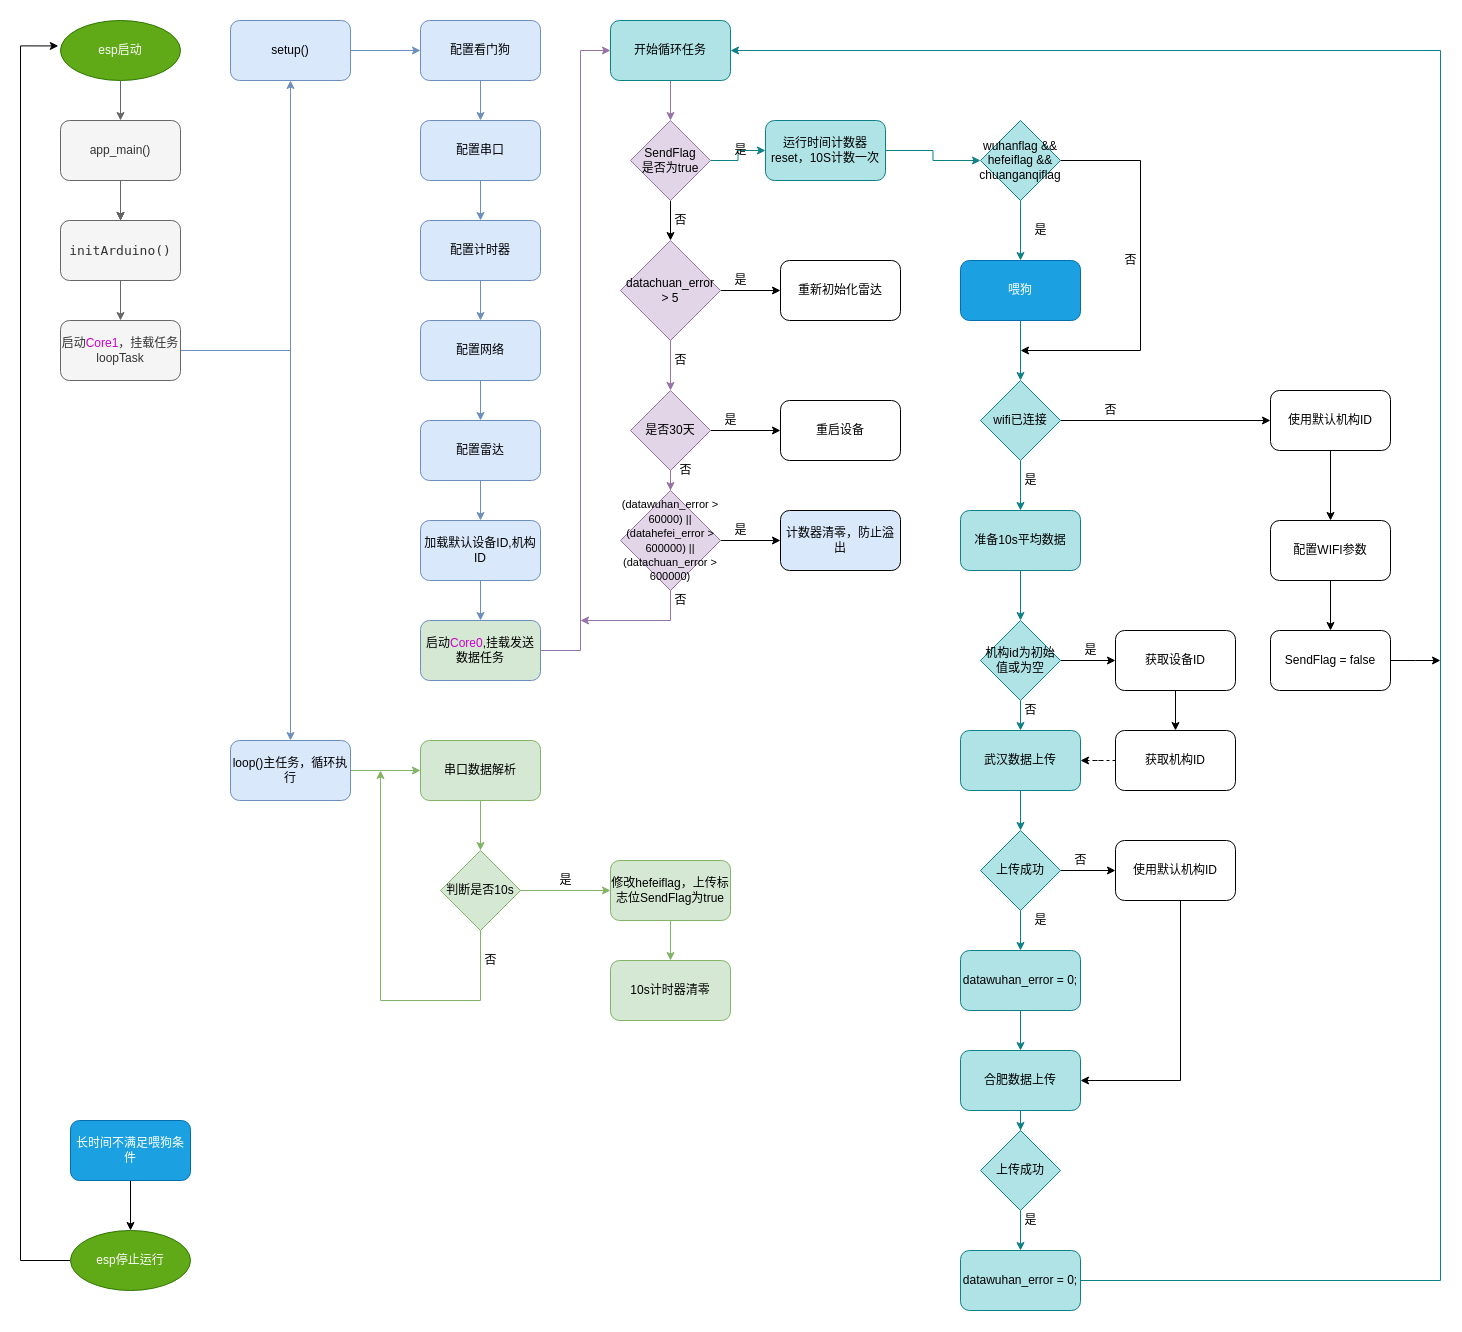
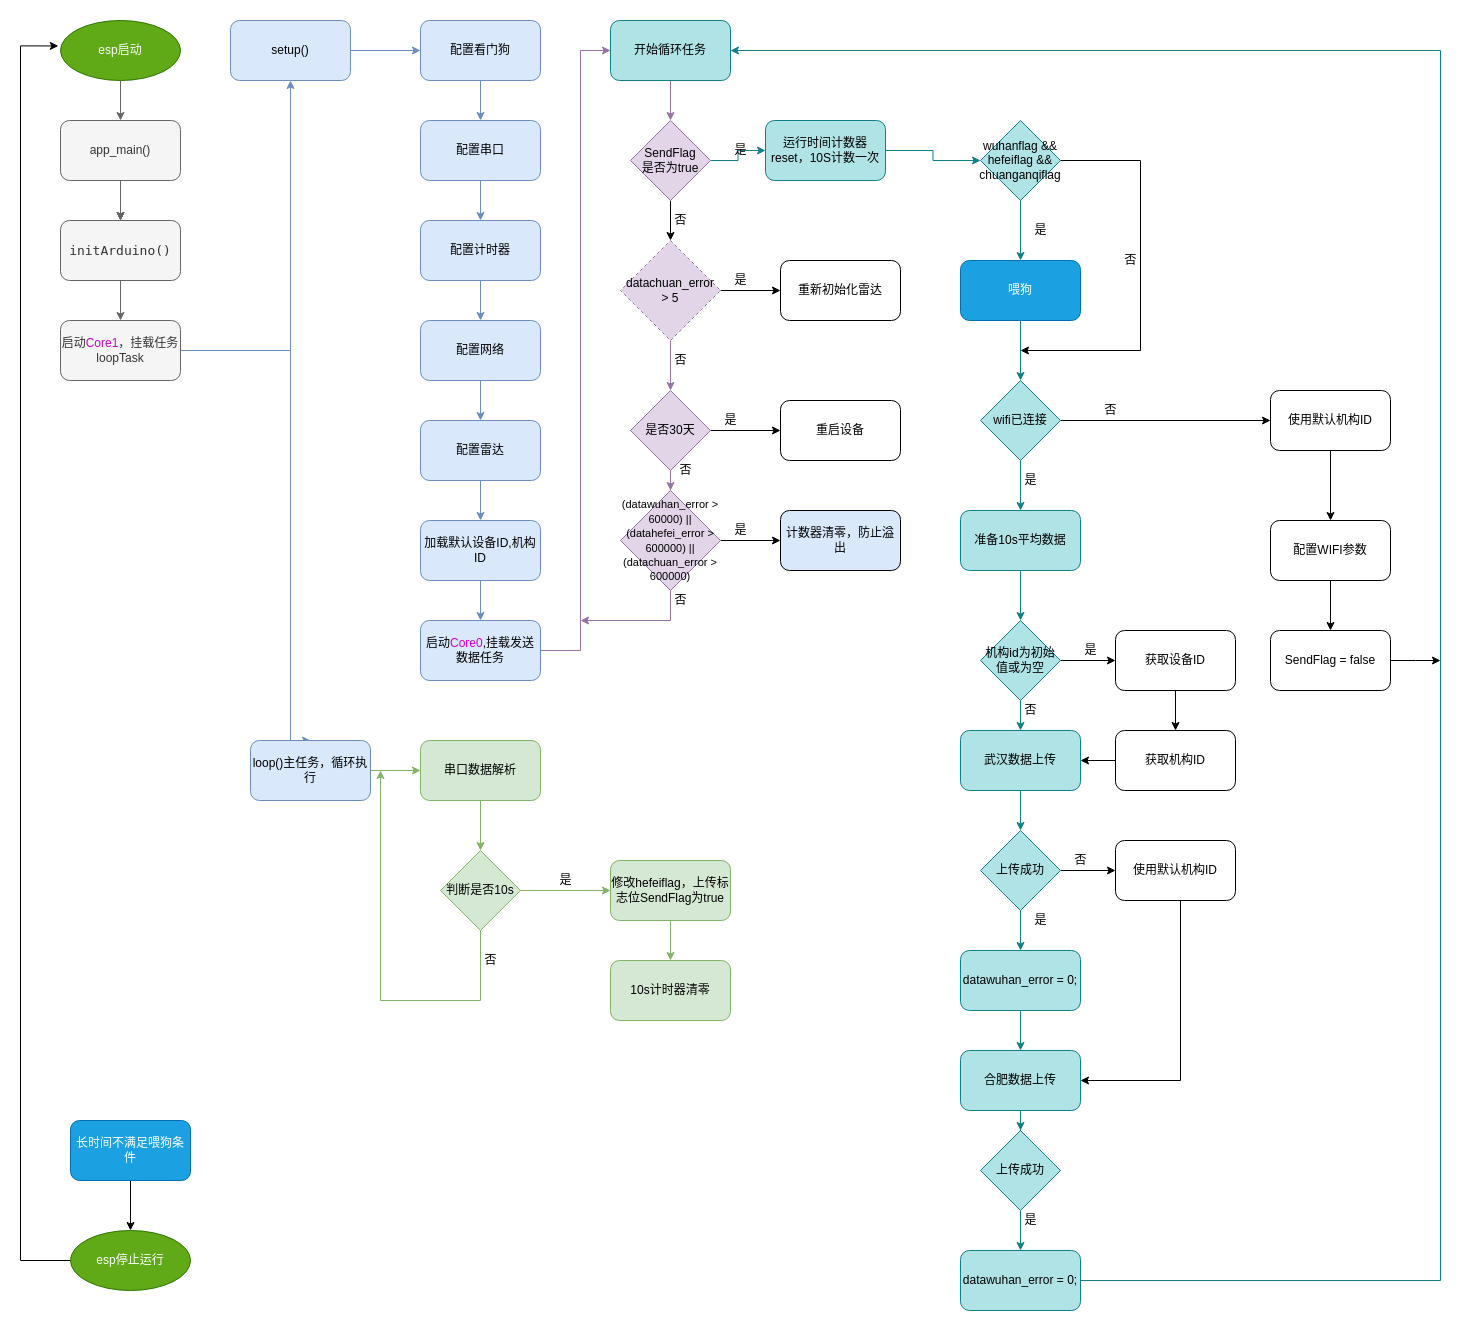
(671, 291) -> (671, 291)
(481, 651) -> (481, 651)
(1097, 761) -> (1097, 761)
(291, 771) -> (311, 771)
